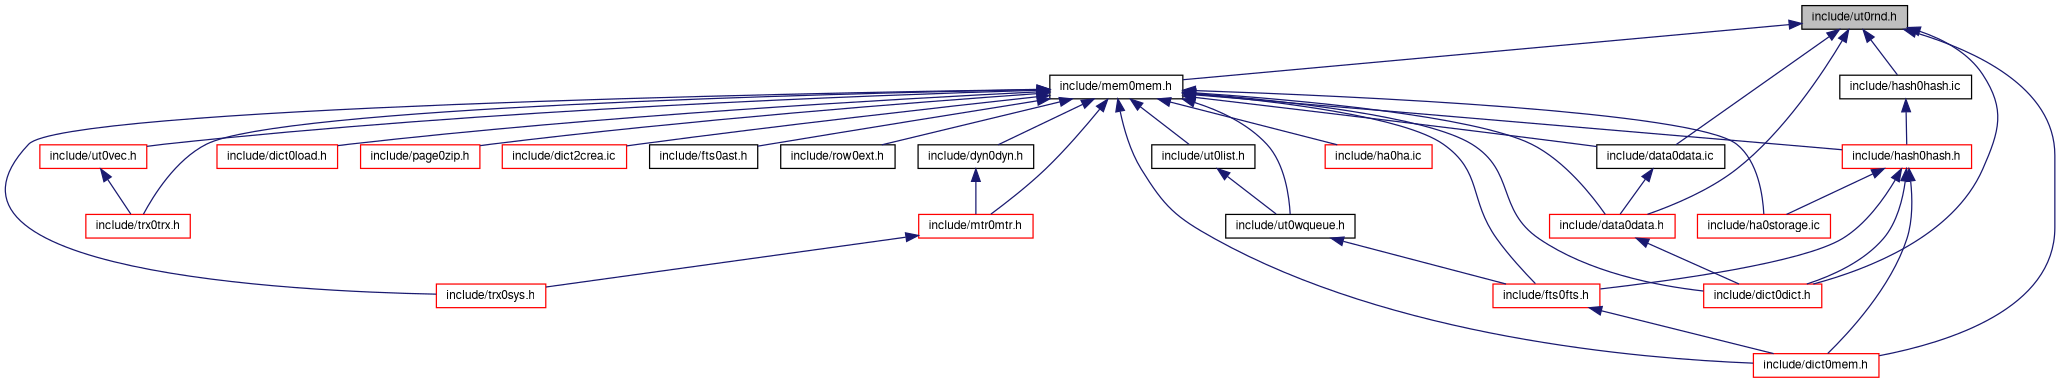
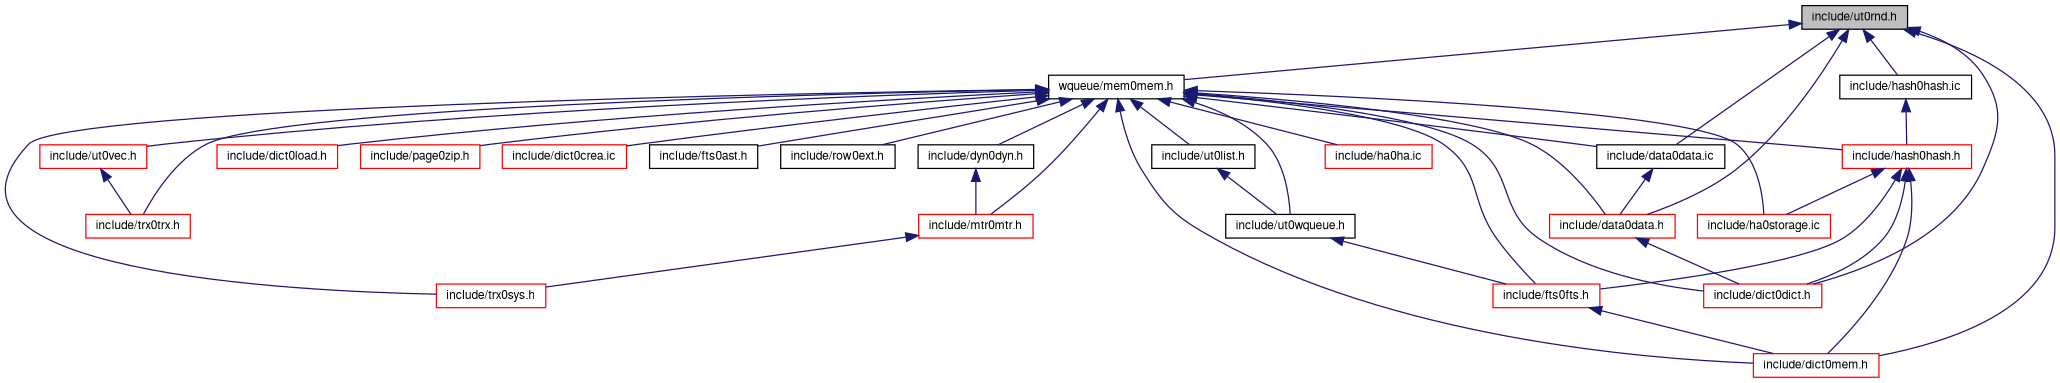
(1116, 87) -> (1116, 87)
(564, 157) -> (564, 157)
